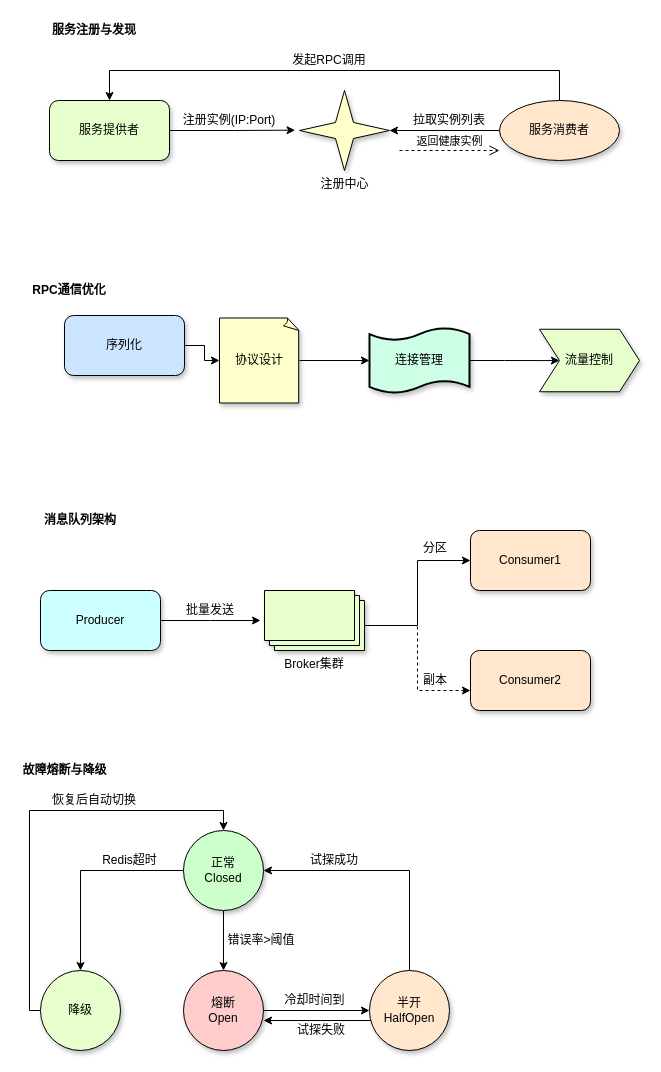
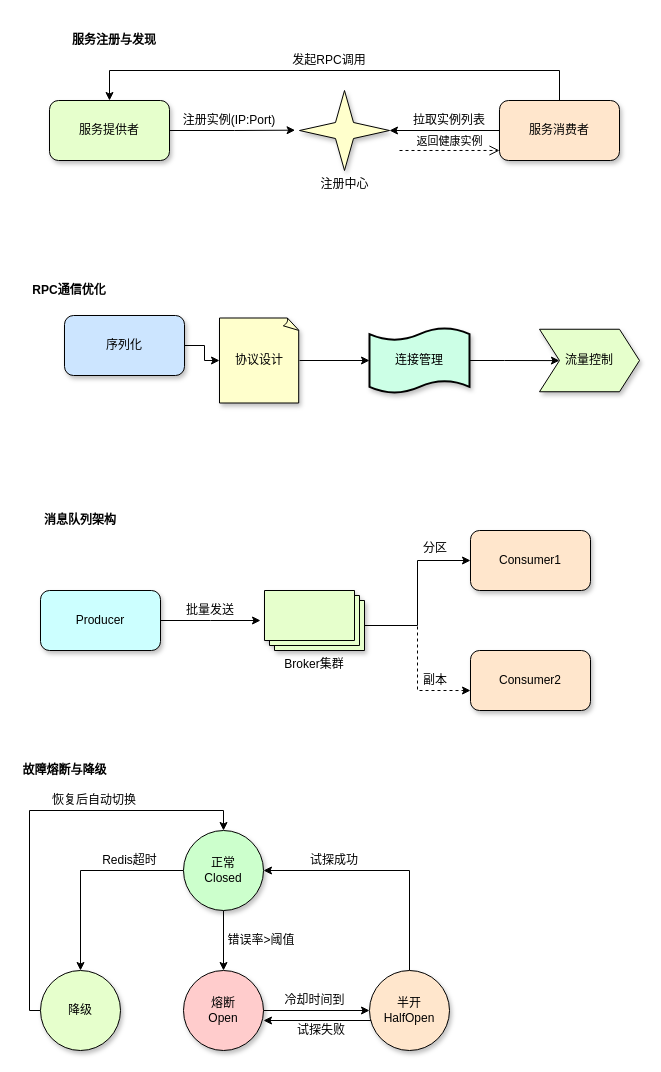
(95, 31) -> (115, 41)
(560, 131) -> (560, 131)
